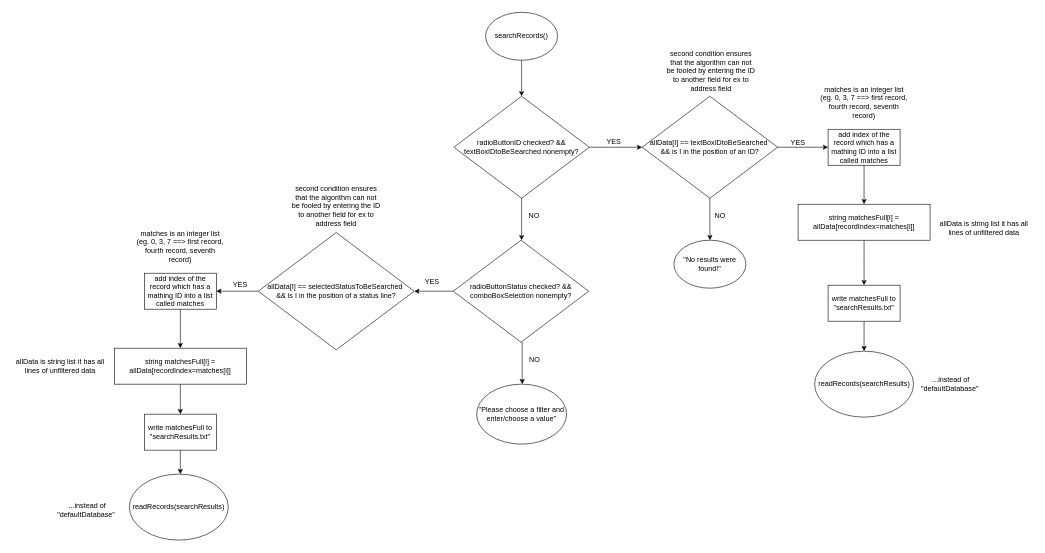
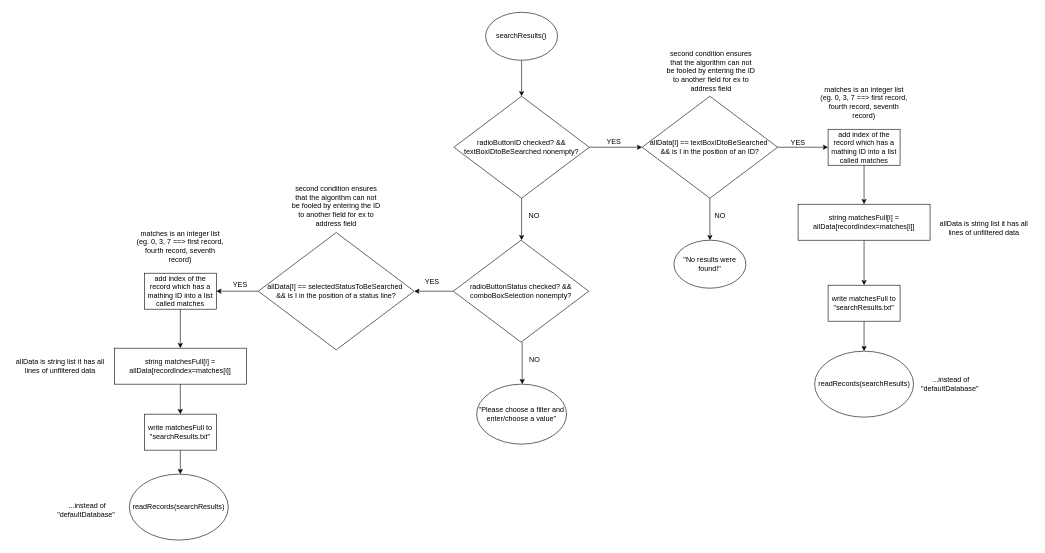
(522, 36) -> (522, 36)
